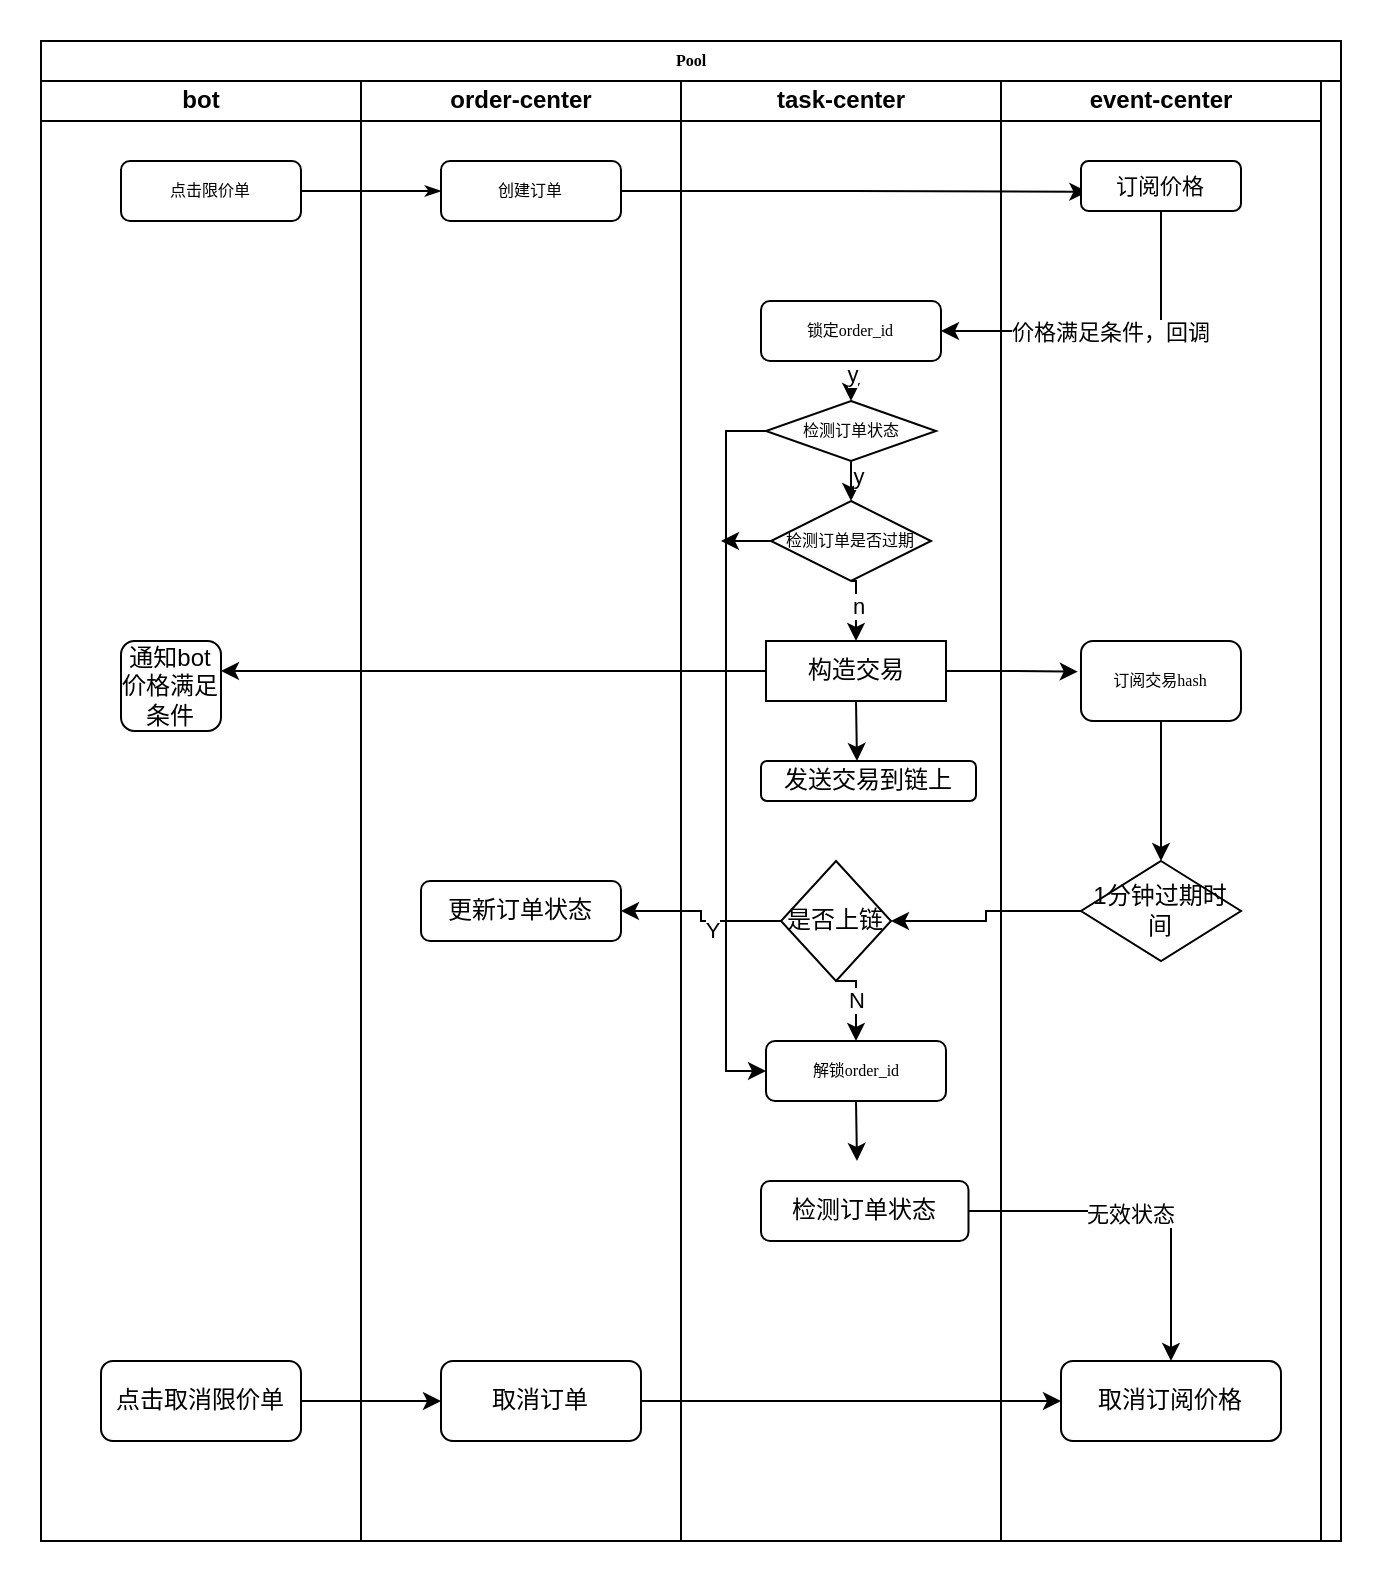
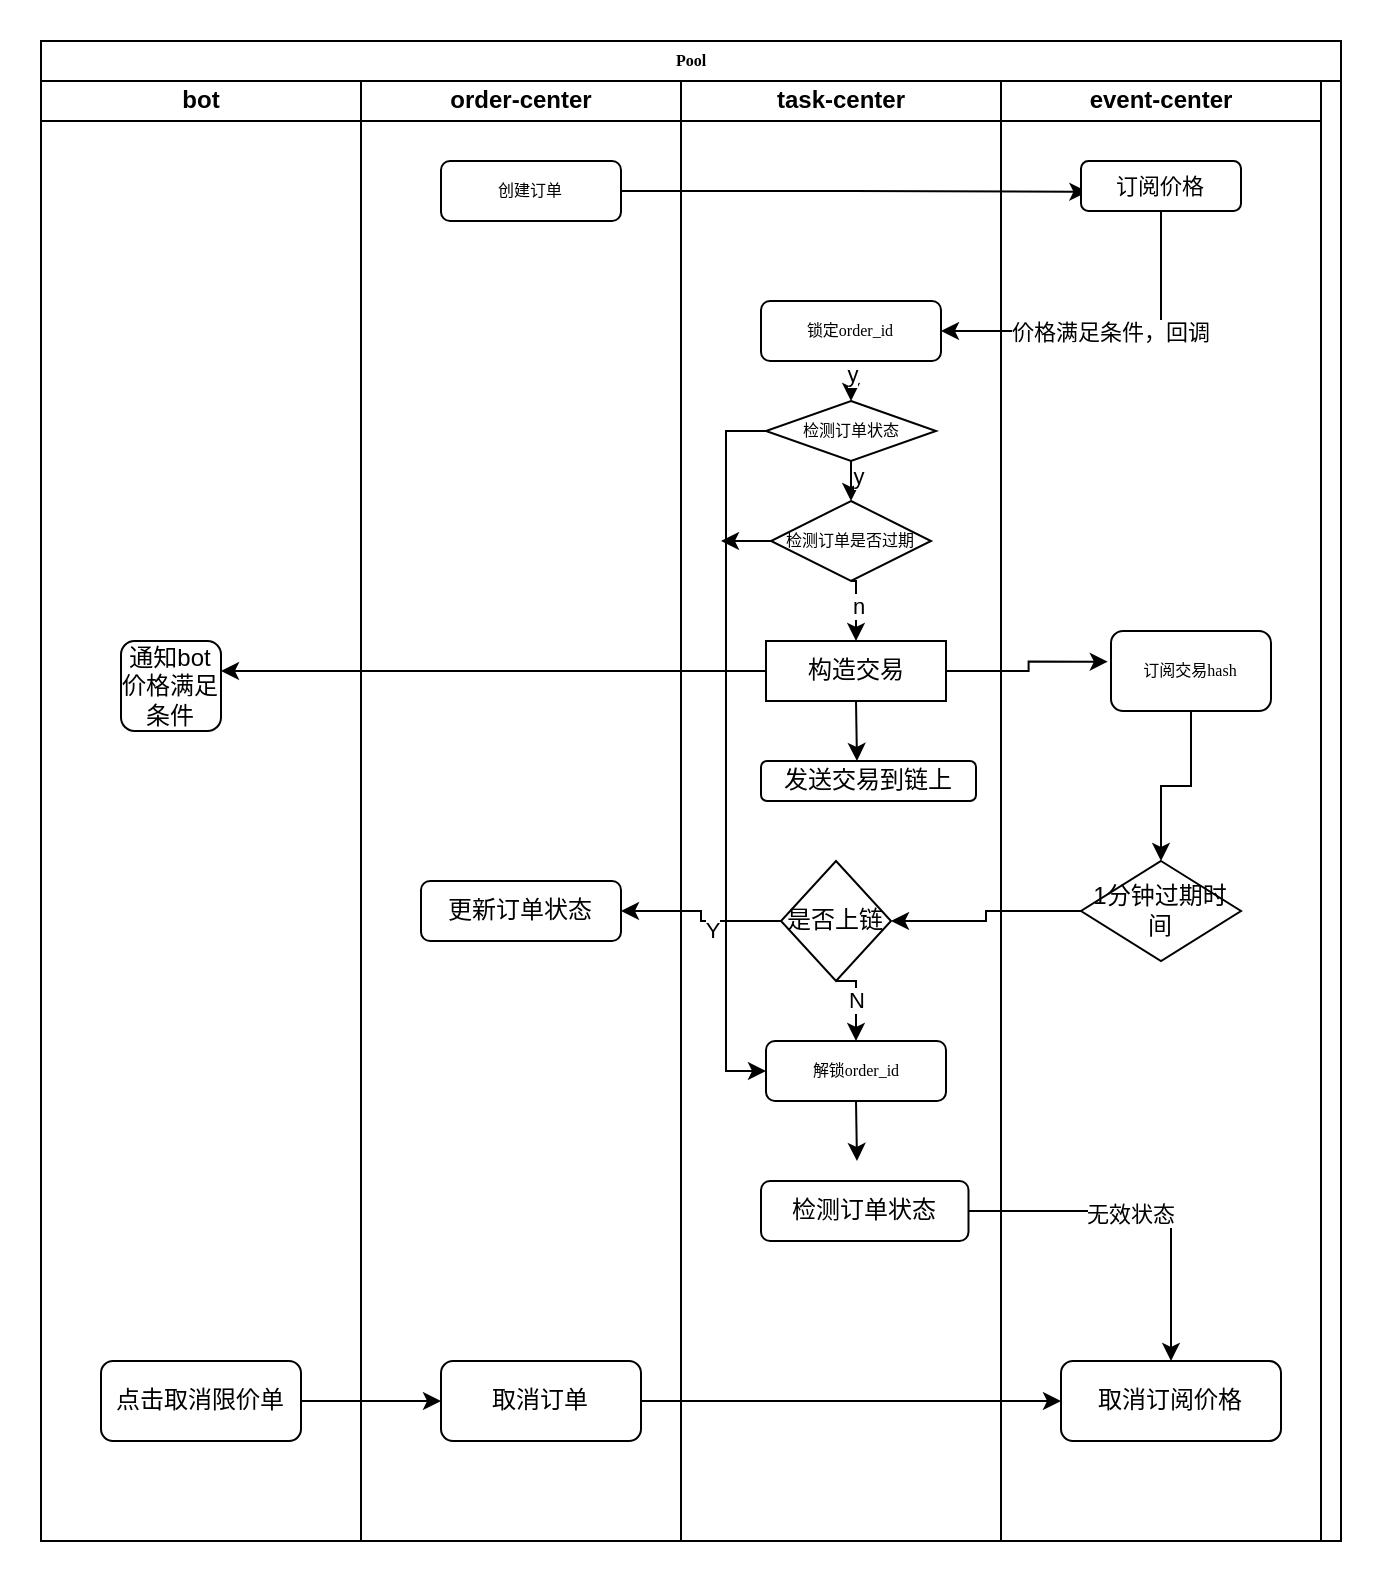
(211, 191) -> none
(398, 191) -> none
(1161, 681) -> (1191, 671)
